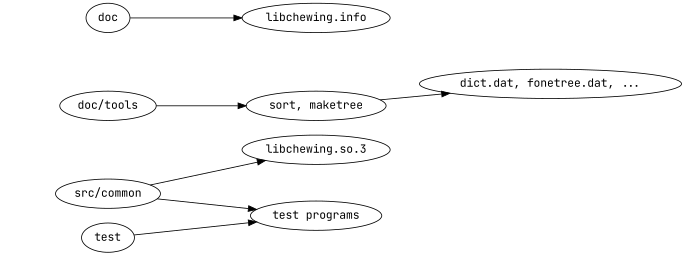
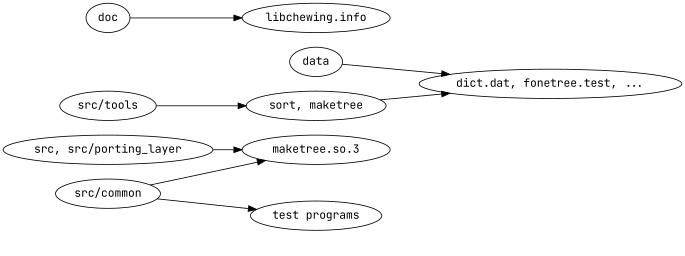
none -> (316, 62)
(550, 84) -> (550, 84)
(108, 106) -> (108, 106)
none -> (108, 150)
(316, 150) -> (316, 150)
(108, 238) -> none
